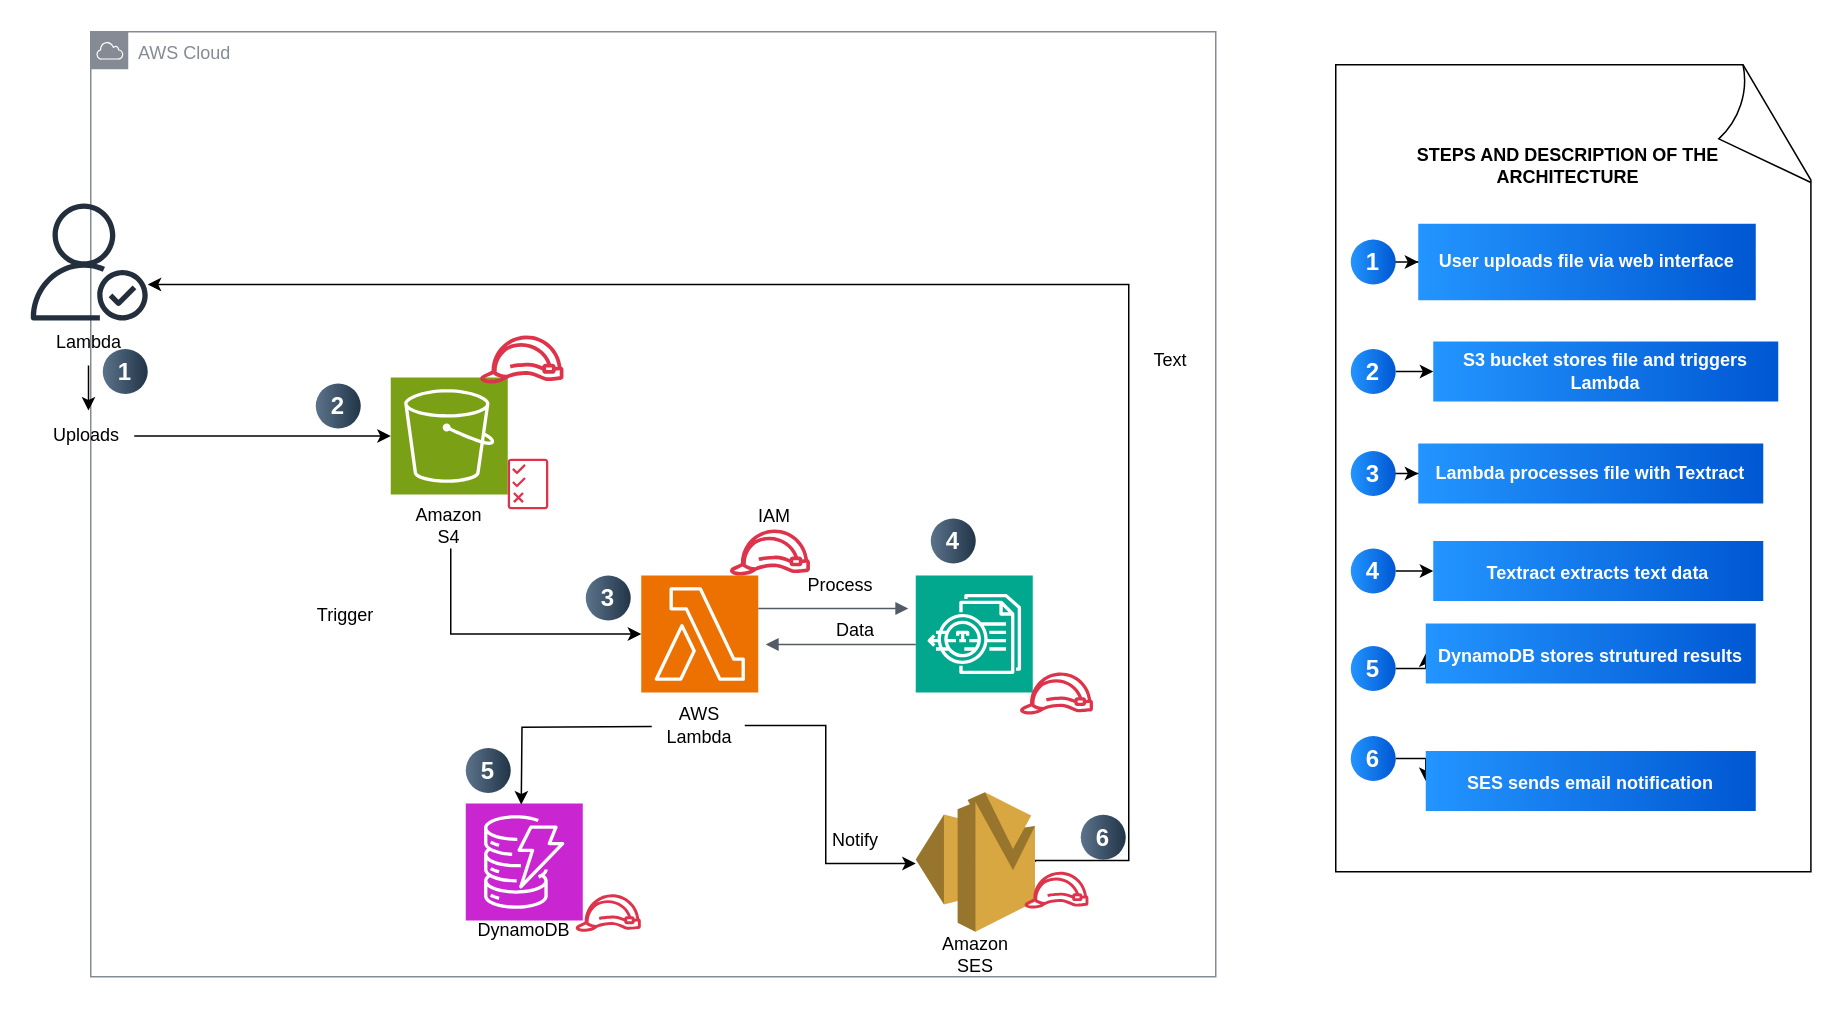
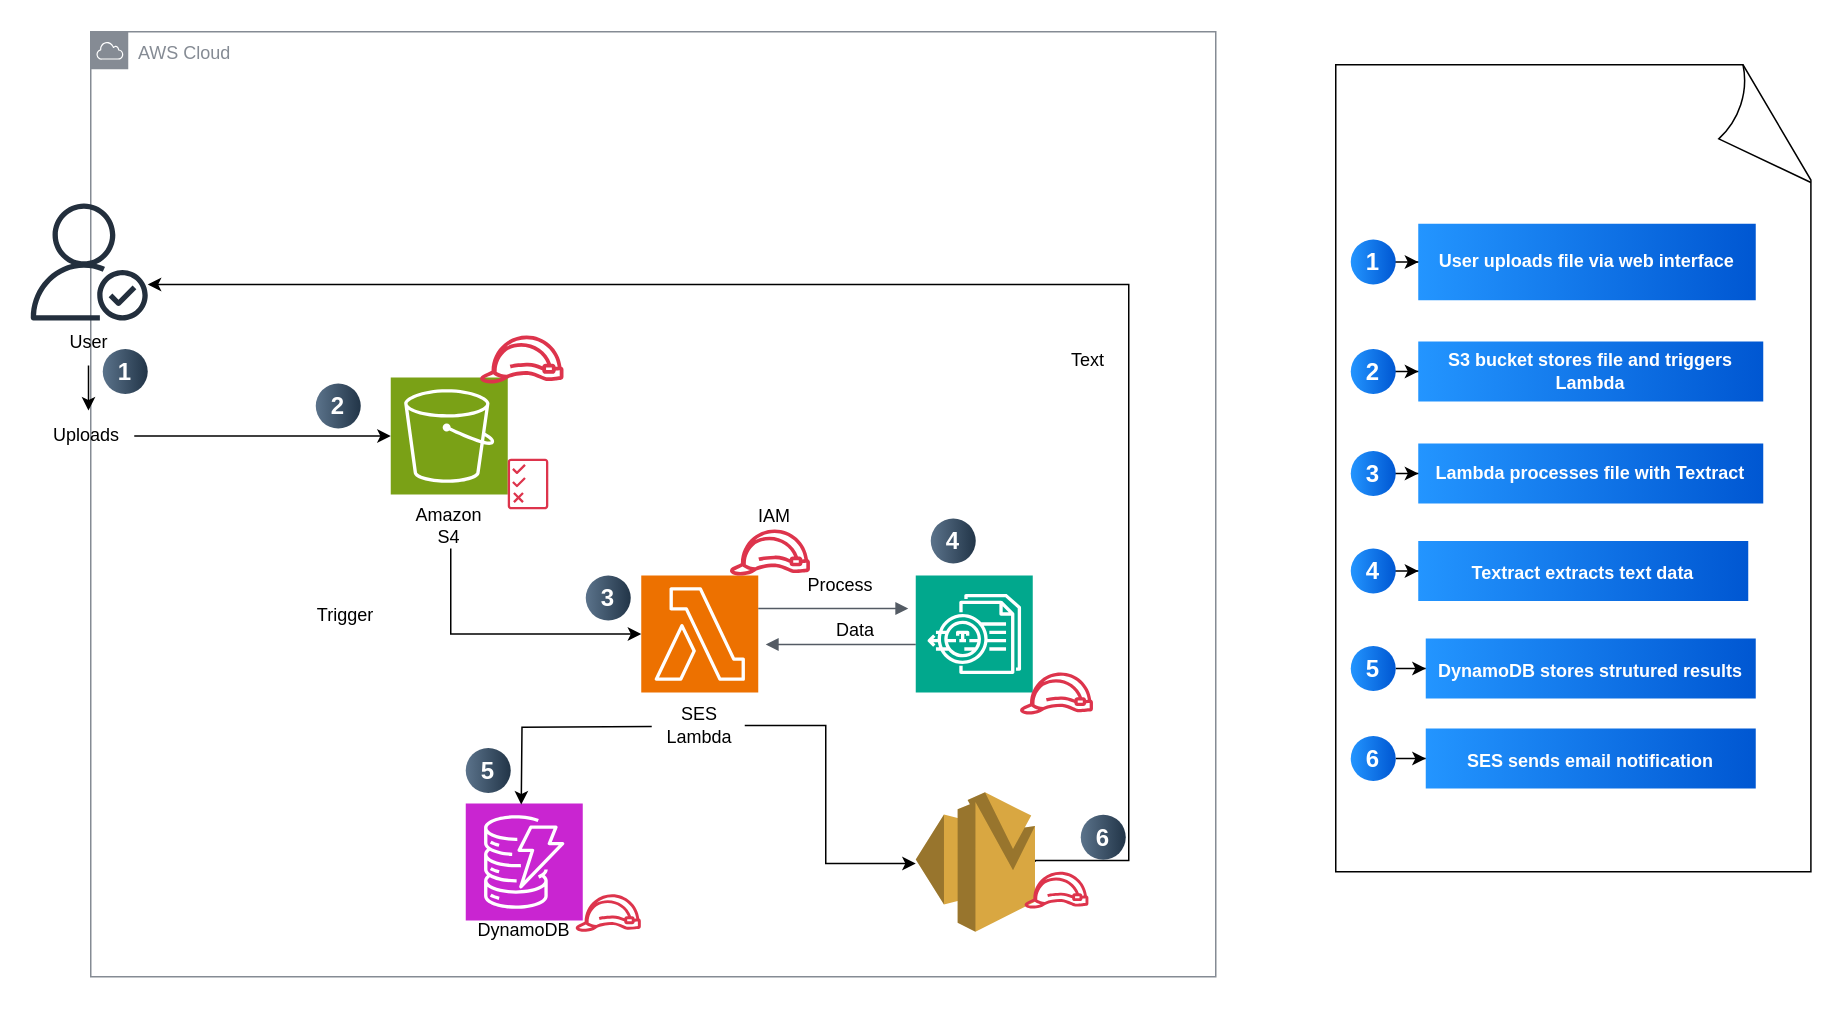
(1568, 166) -> none
(89, 343) -> (89, 343)
(1171, 361) -> (1088, 361)
(1606, 371) -> (1591, 371)
(1598, 571) -> (1583, 571)
(1591, 653) -> (1591, 668)
(700, 725) -> (700, 725)
(1591, 781) -> (1591, 758)
(856, 841) -> none
(976, 954) -> none
